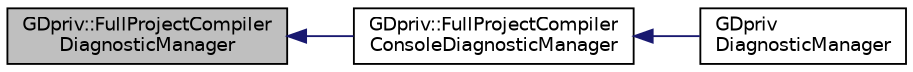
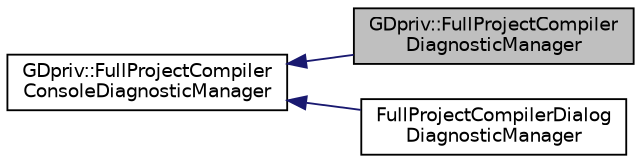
(330, 36) -> (330, 58)
(803, 36) -> (494, 127)
